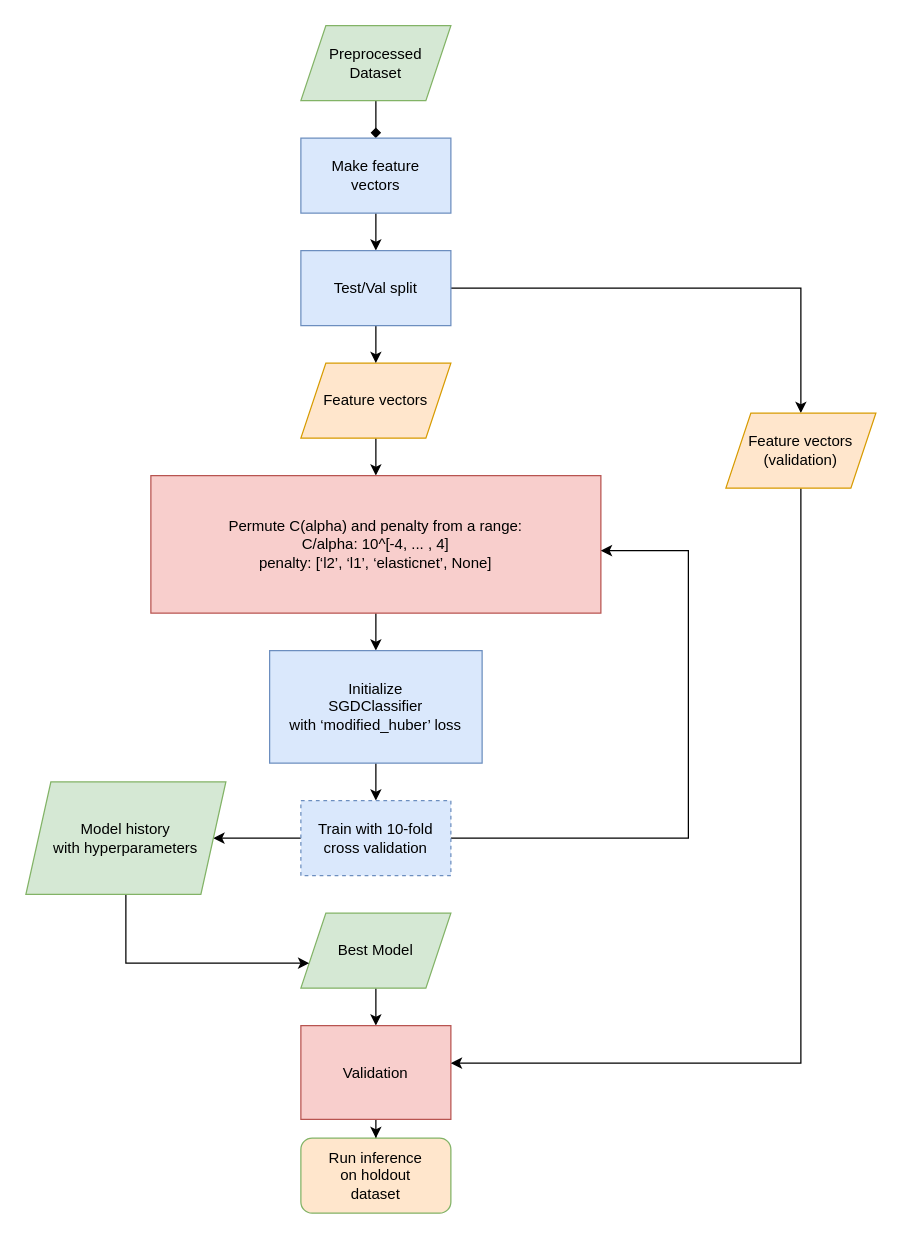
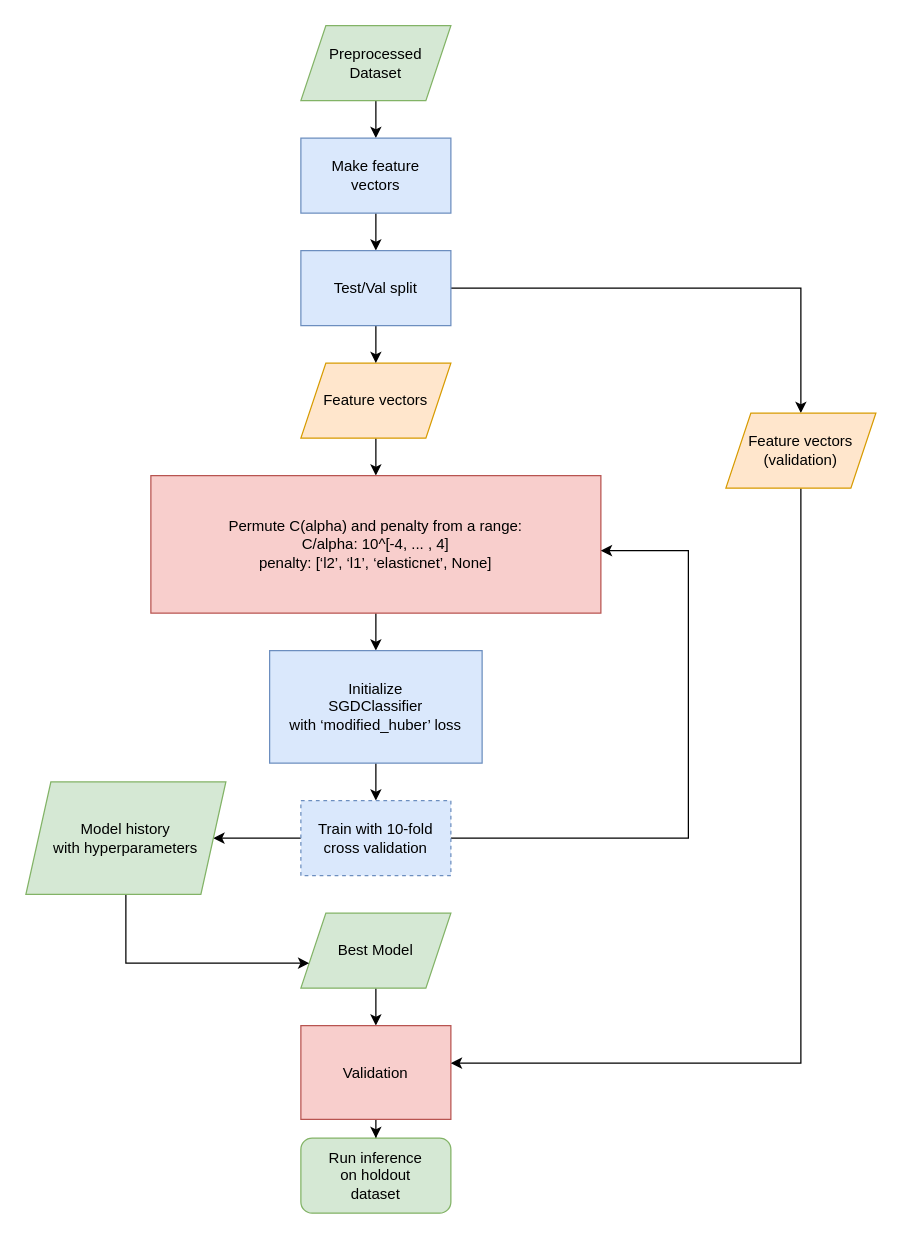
(376, 127) -> (376, 128)
(376, 1176) -> (376, 1176)
